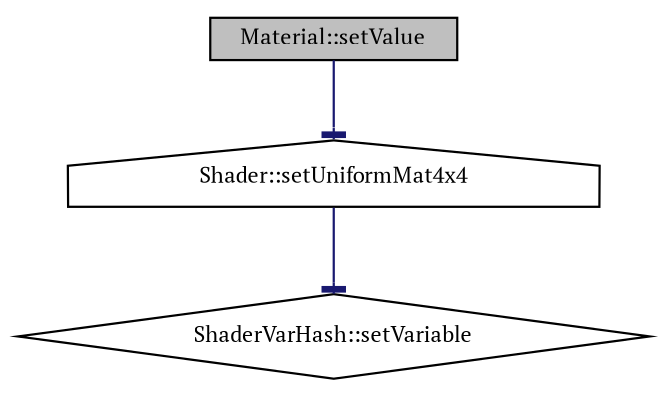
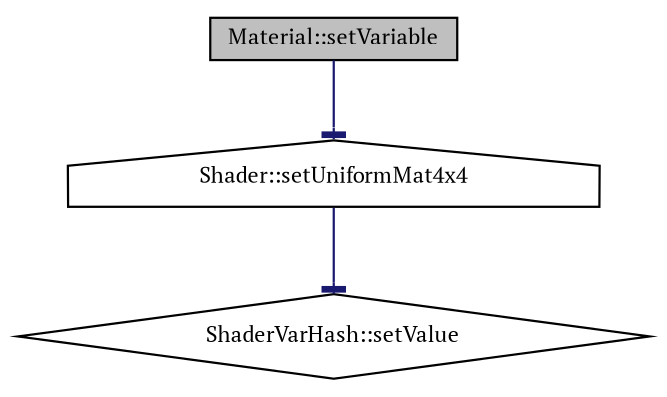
(334, 39) -> (334, 39)
(334, 336) -> (334, 336)
